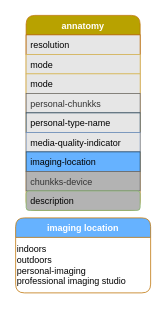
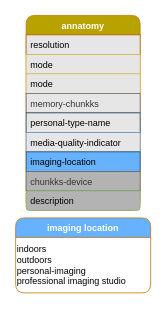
(69, 104) -> (65, 104)
